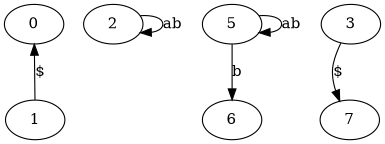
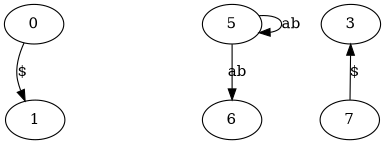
(113, 24) -> none
(333, 66) -> (350, 78)
(238, 72) -> (238, 72)
(35, 78) -> (17, 66)
